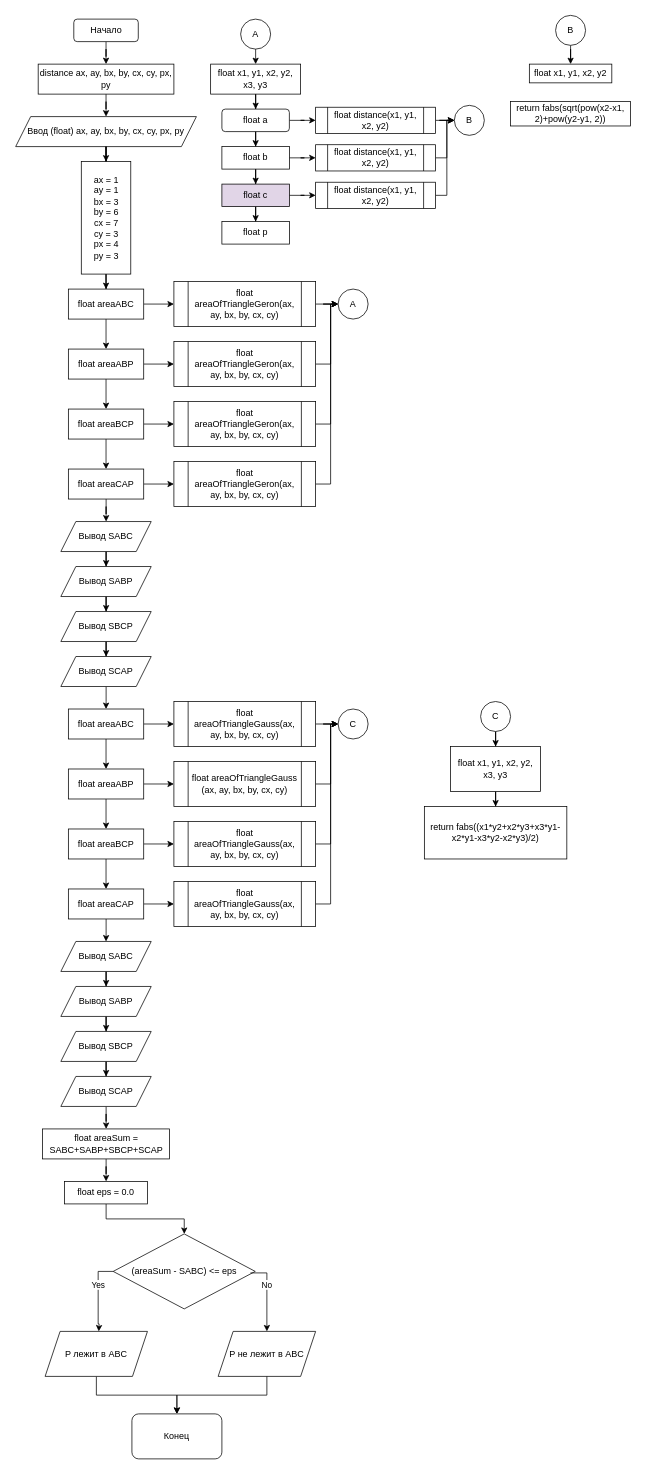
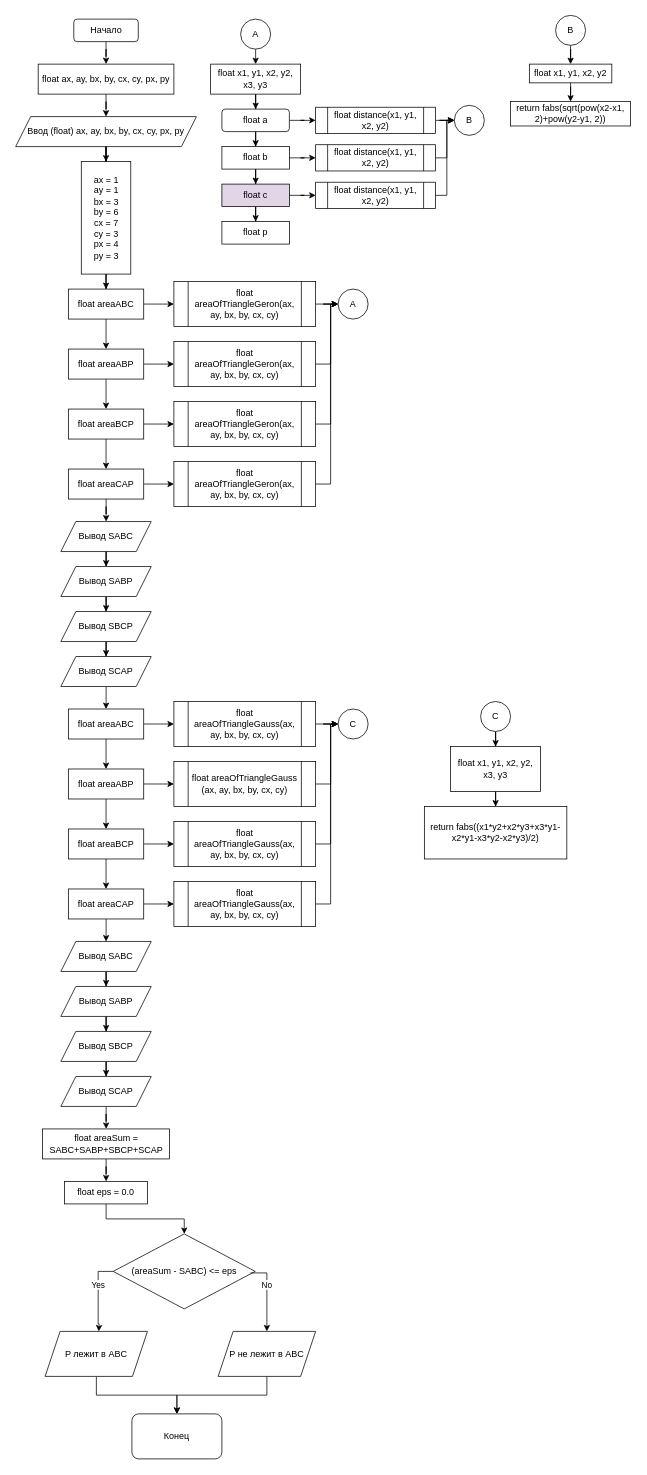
(106, 79) -> (106, 79)
none -> (570, 95)
